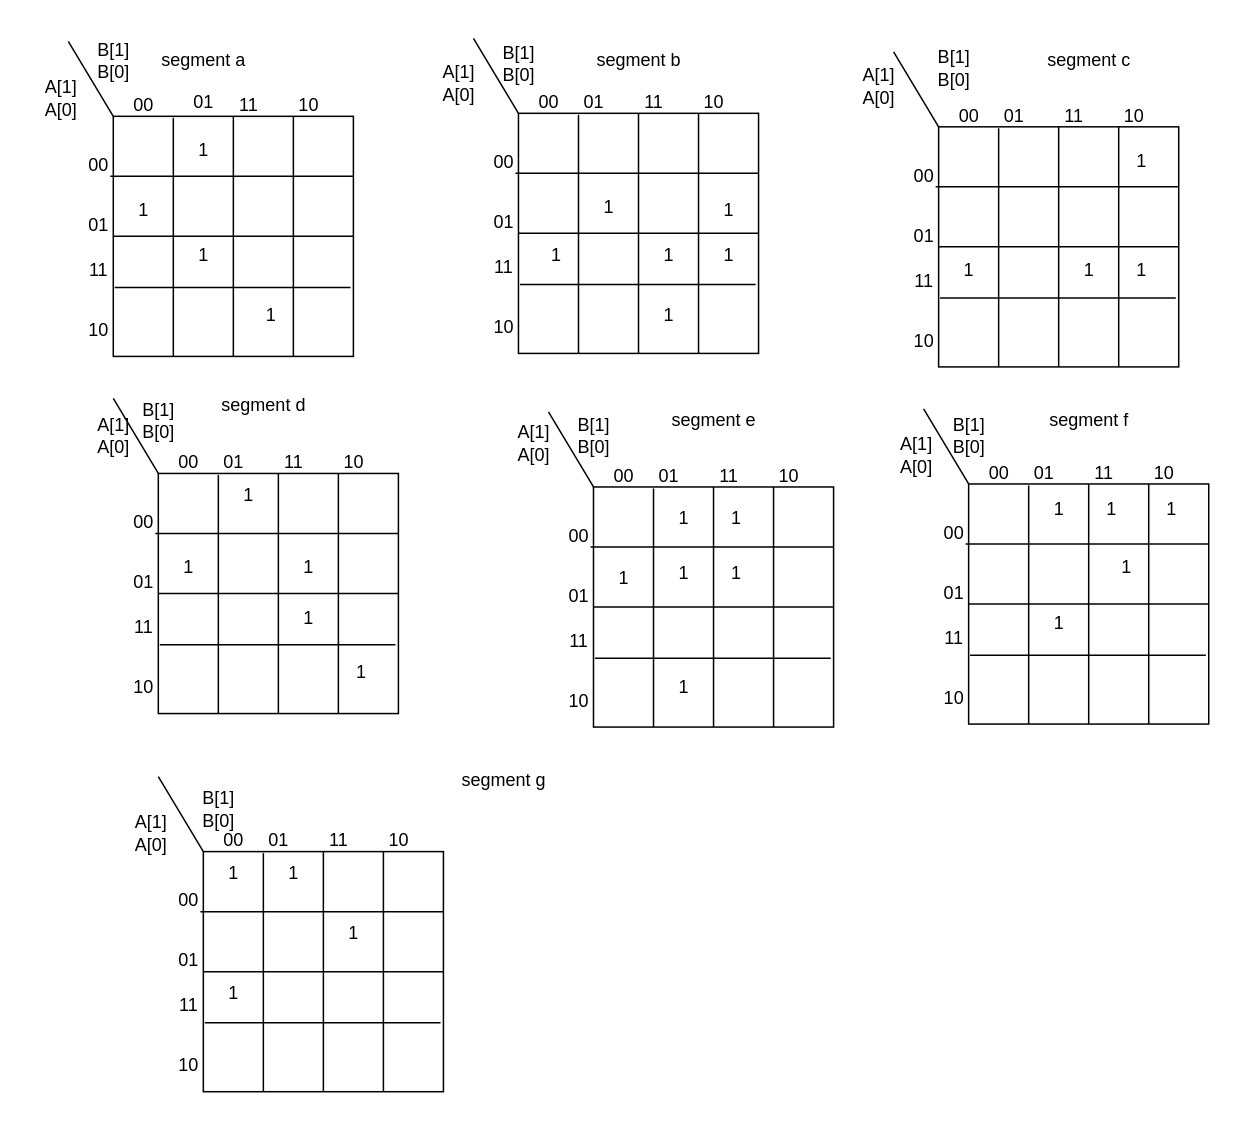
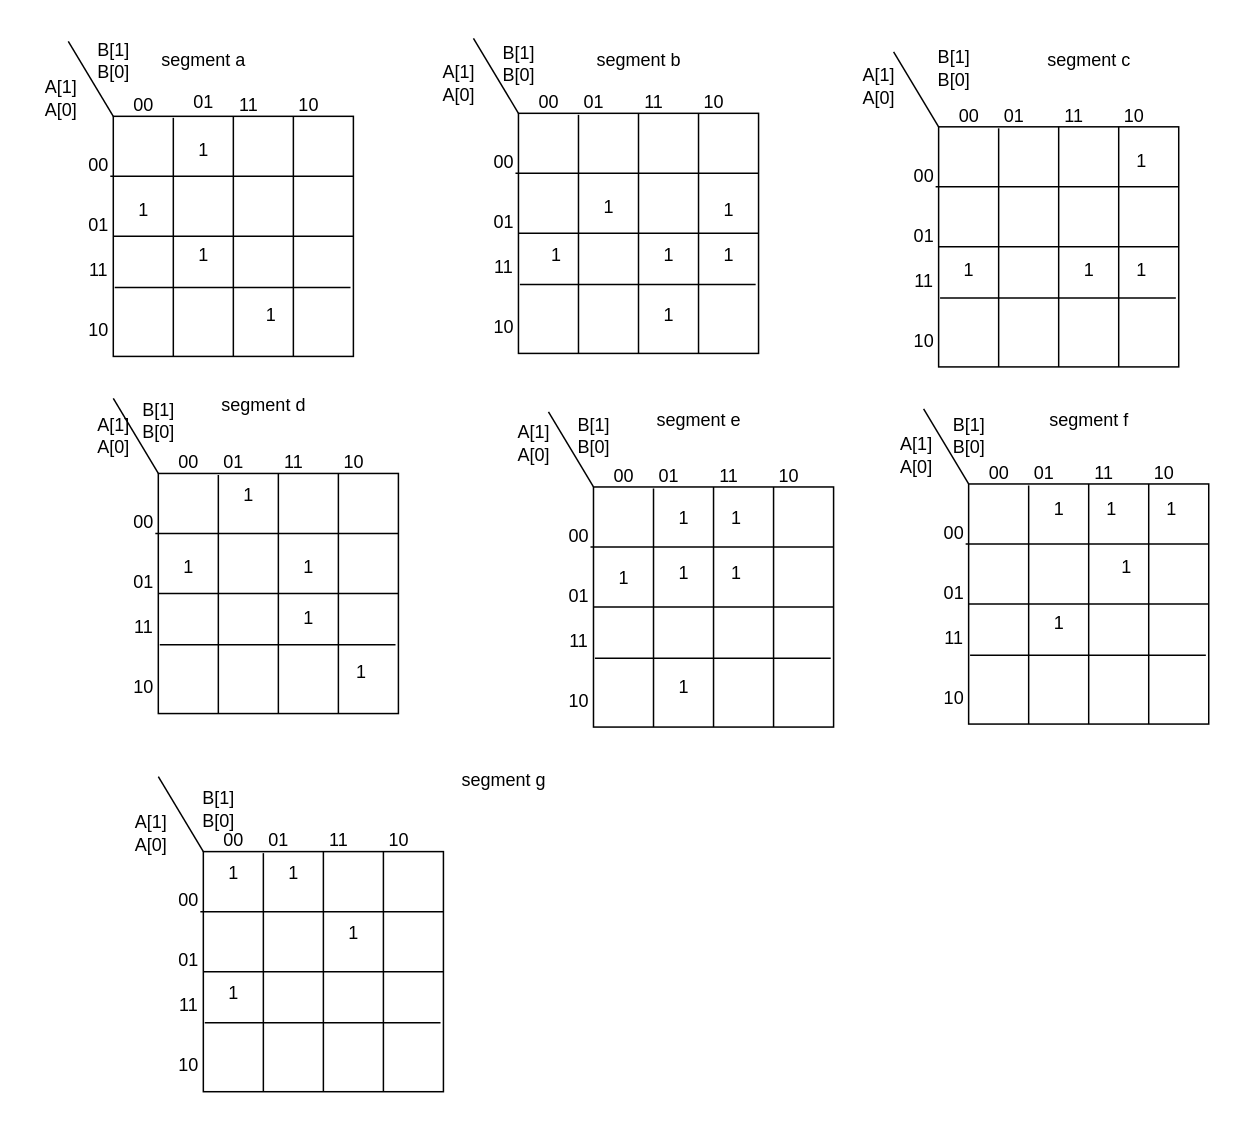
(713, 421) -> (698, 421)
